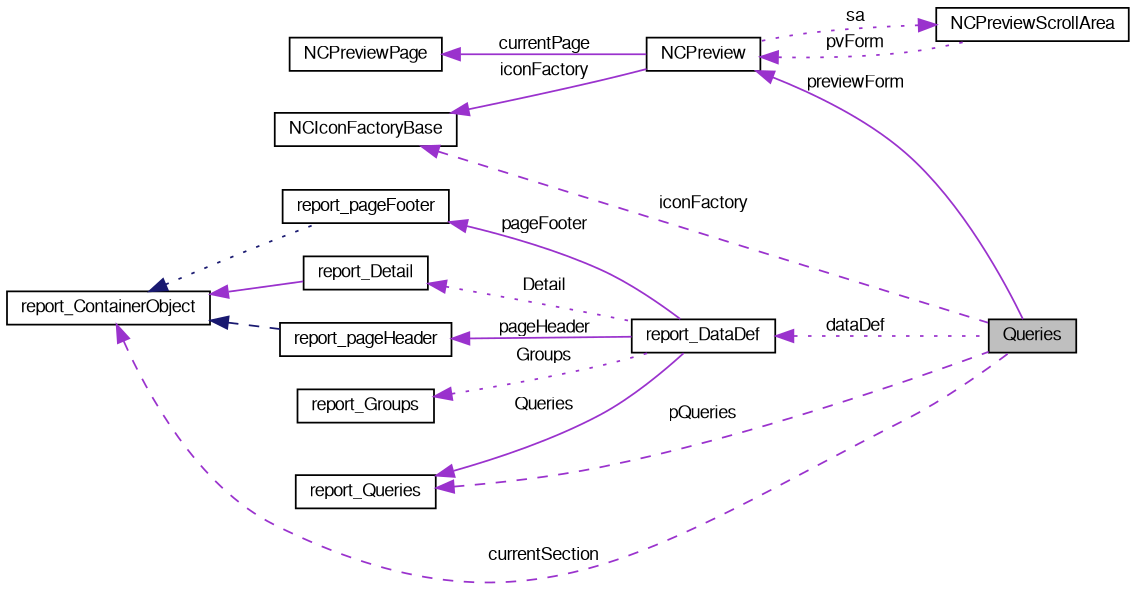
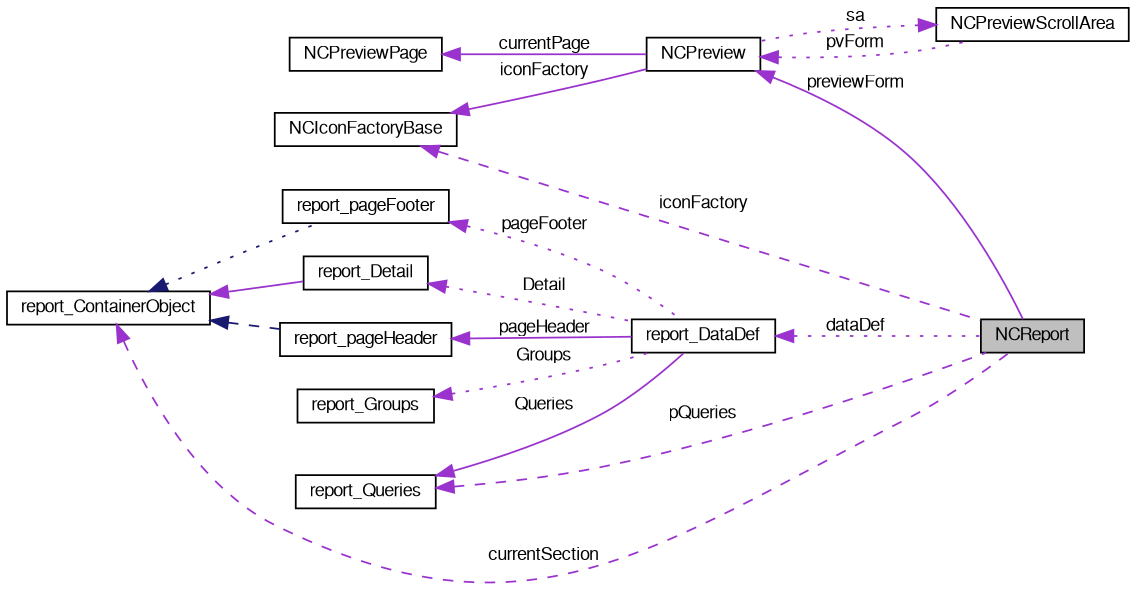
(579, 261) -> (579, 261)
(1032, 336) -> (1032, 336)
